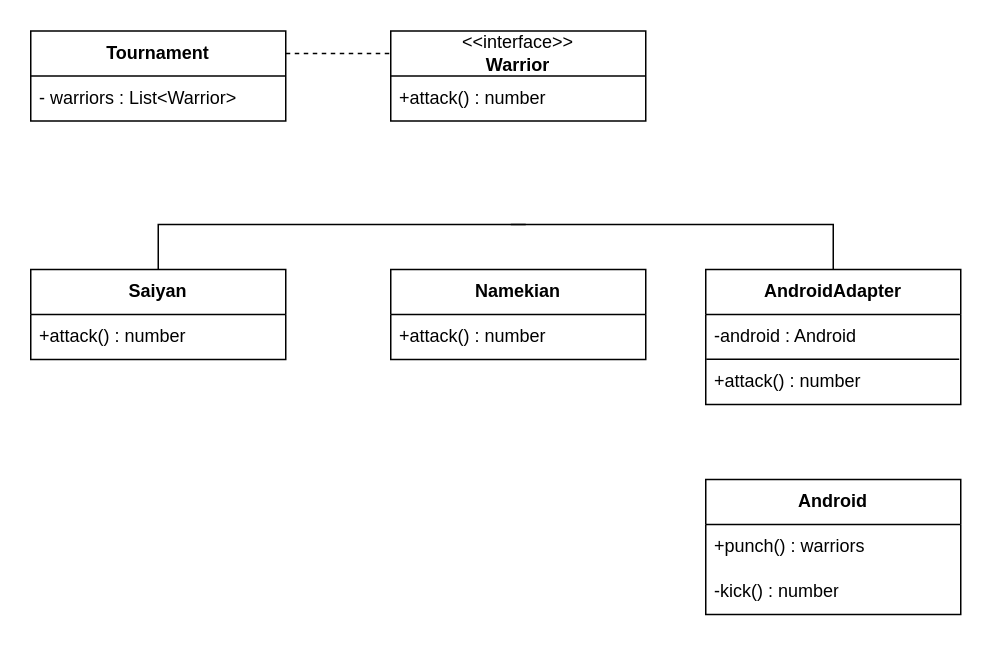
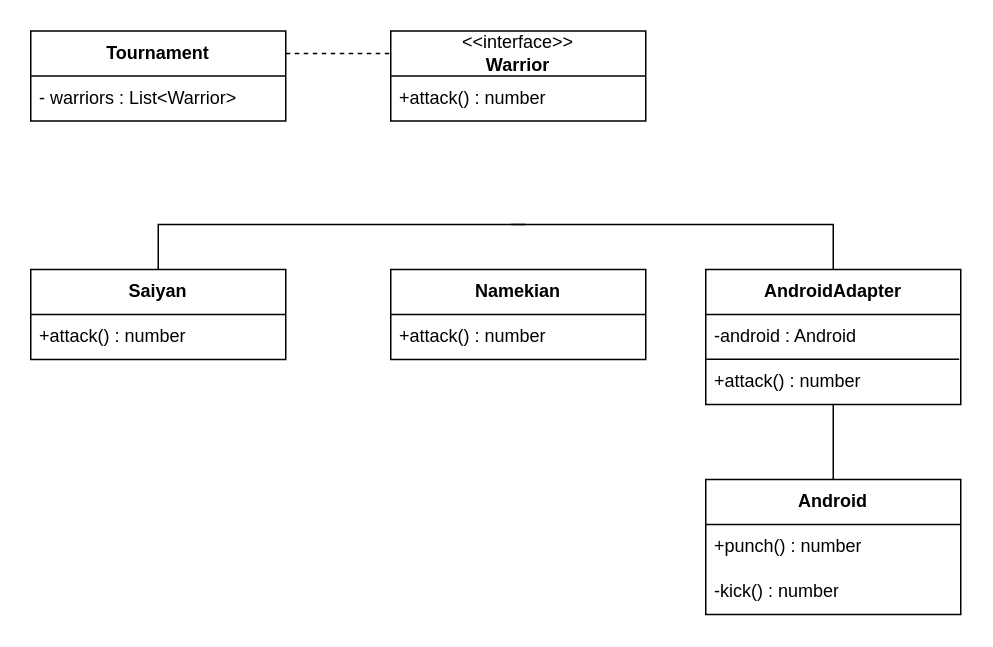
none -> (833, 443)
(801, 547) -> (793, 547)
